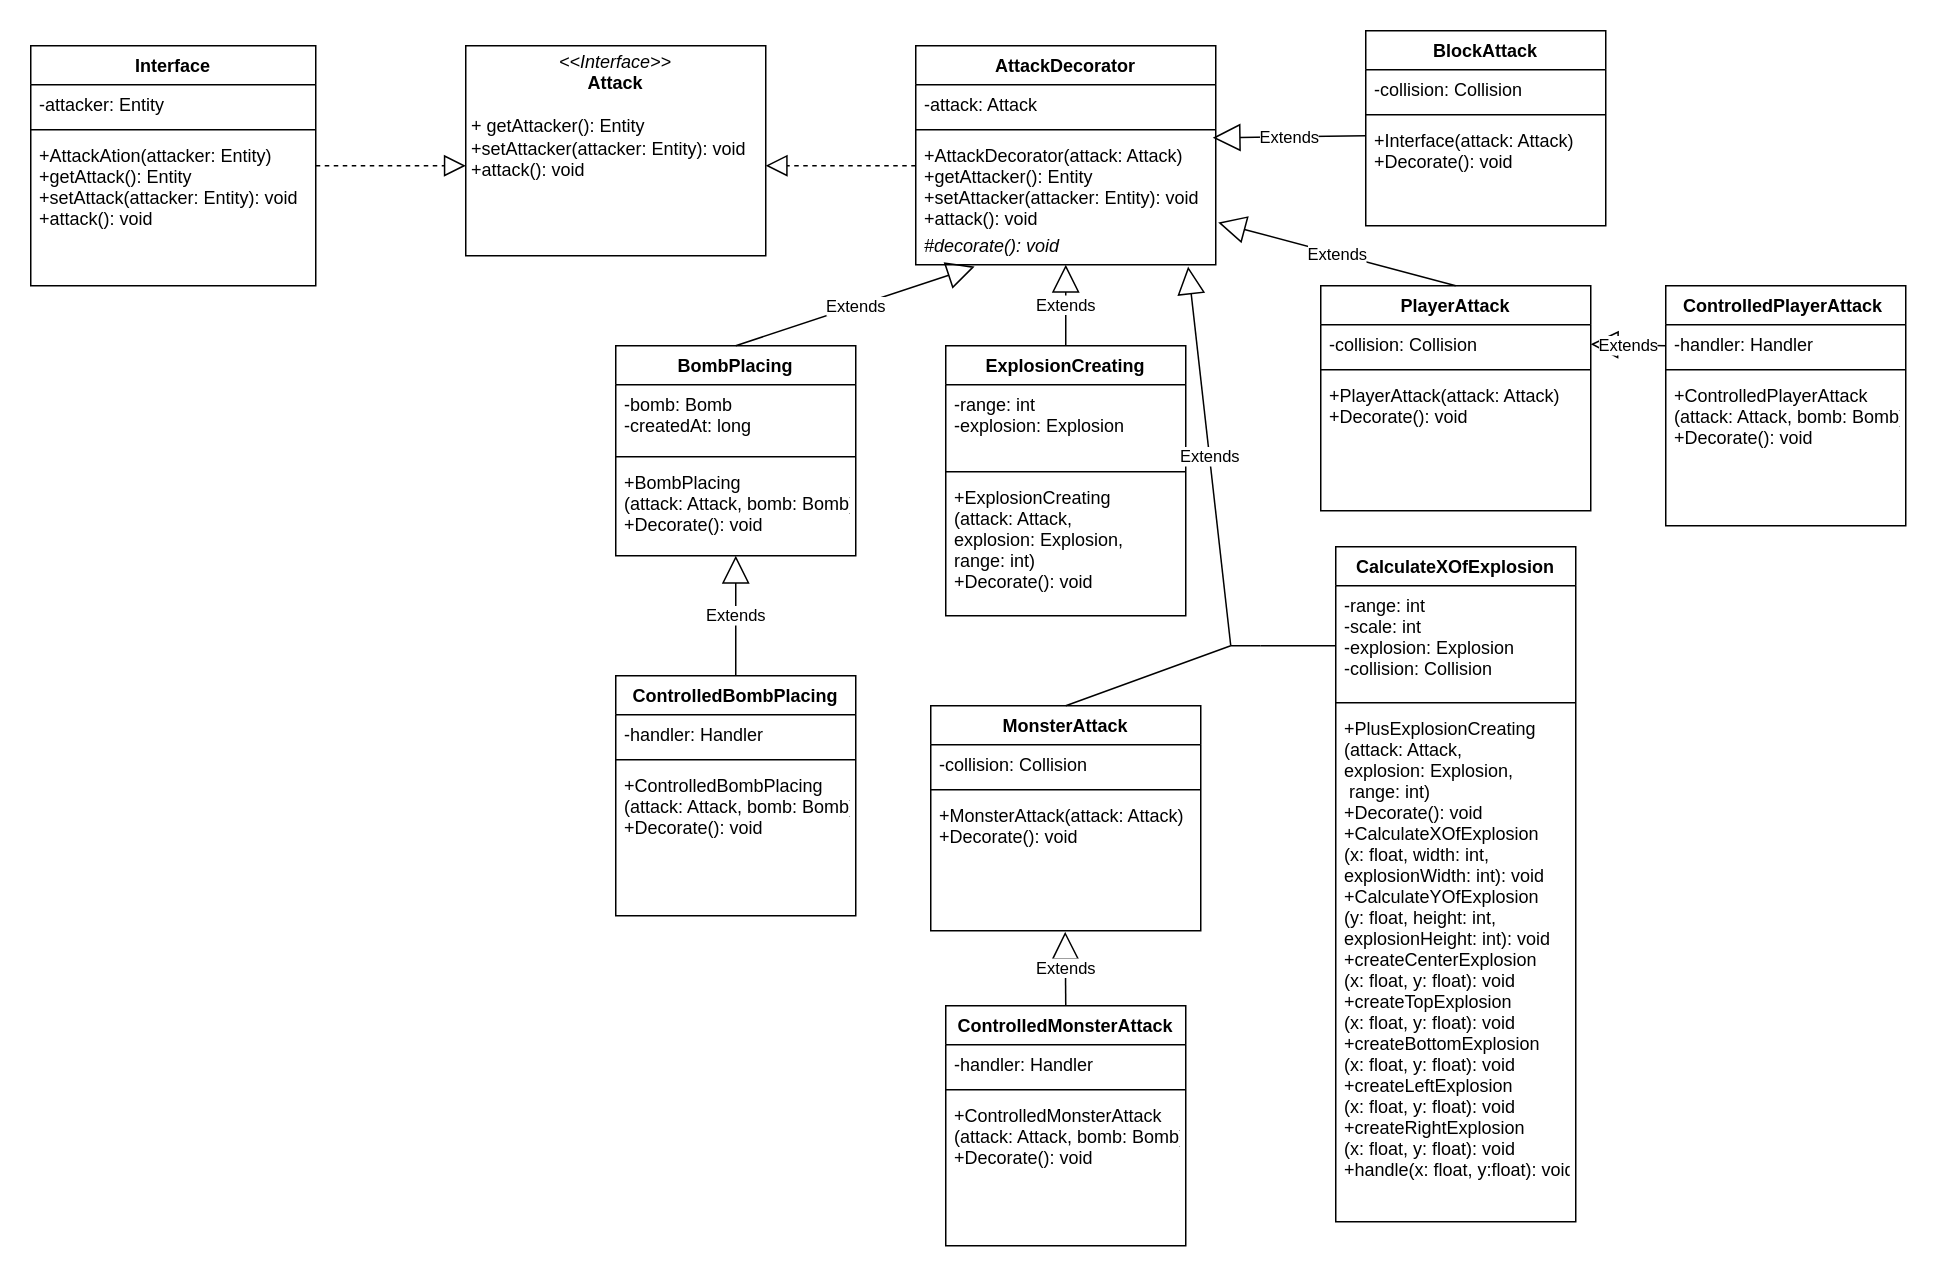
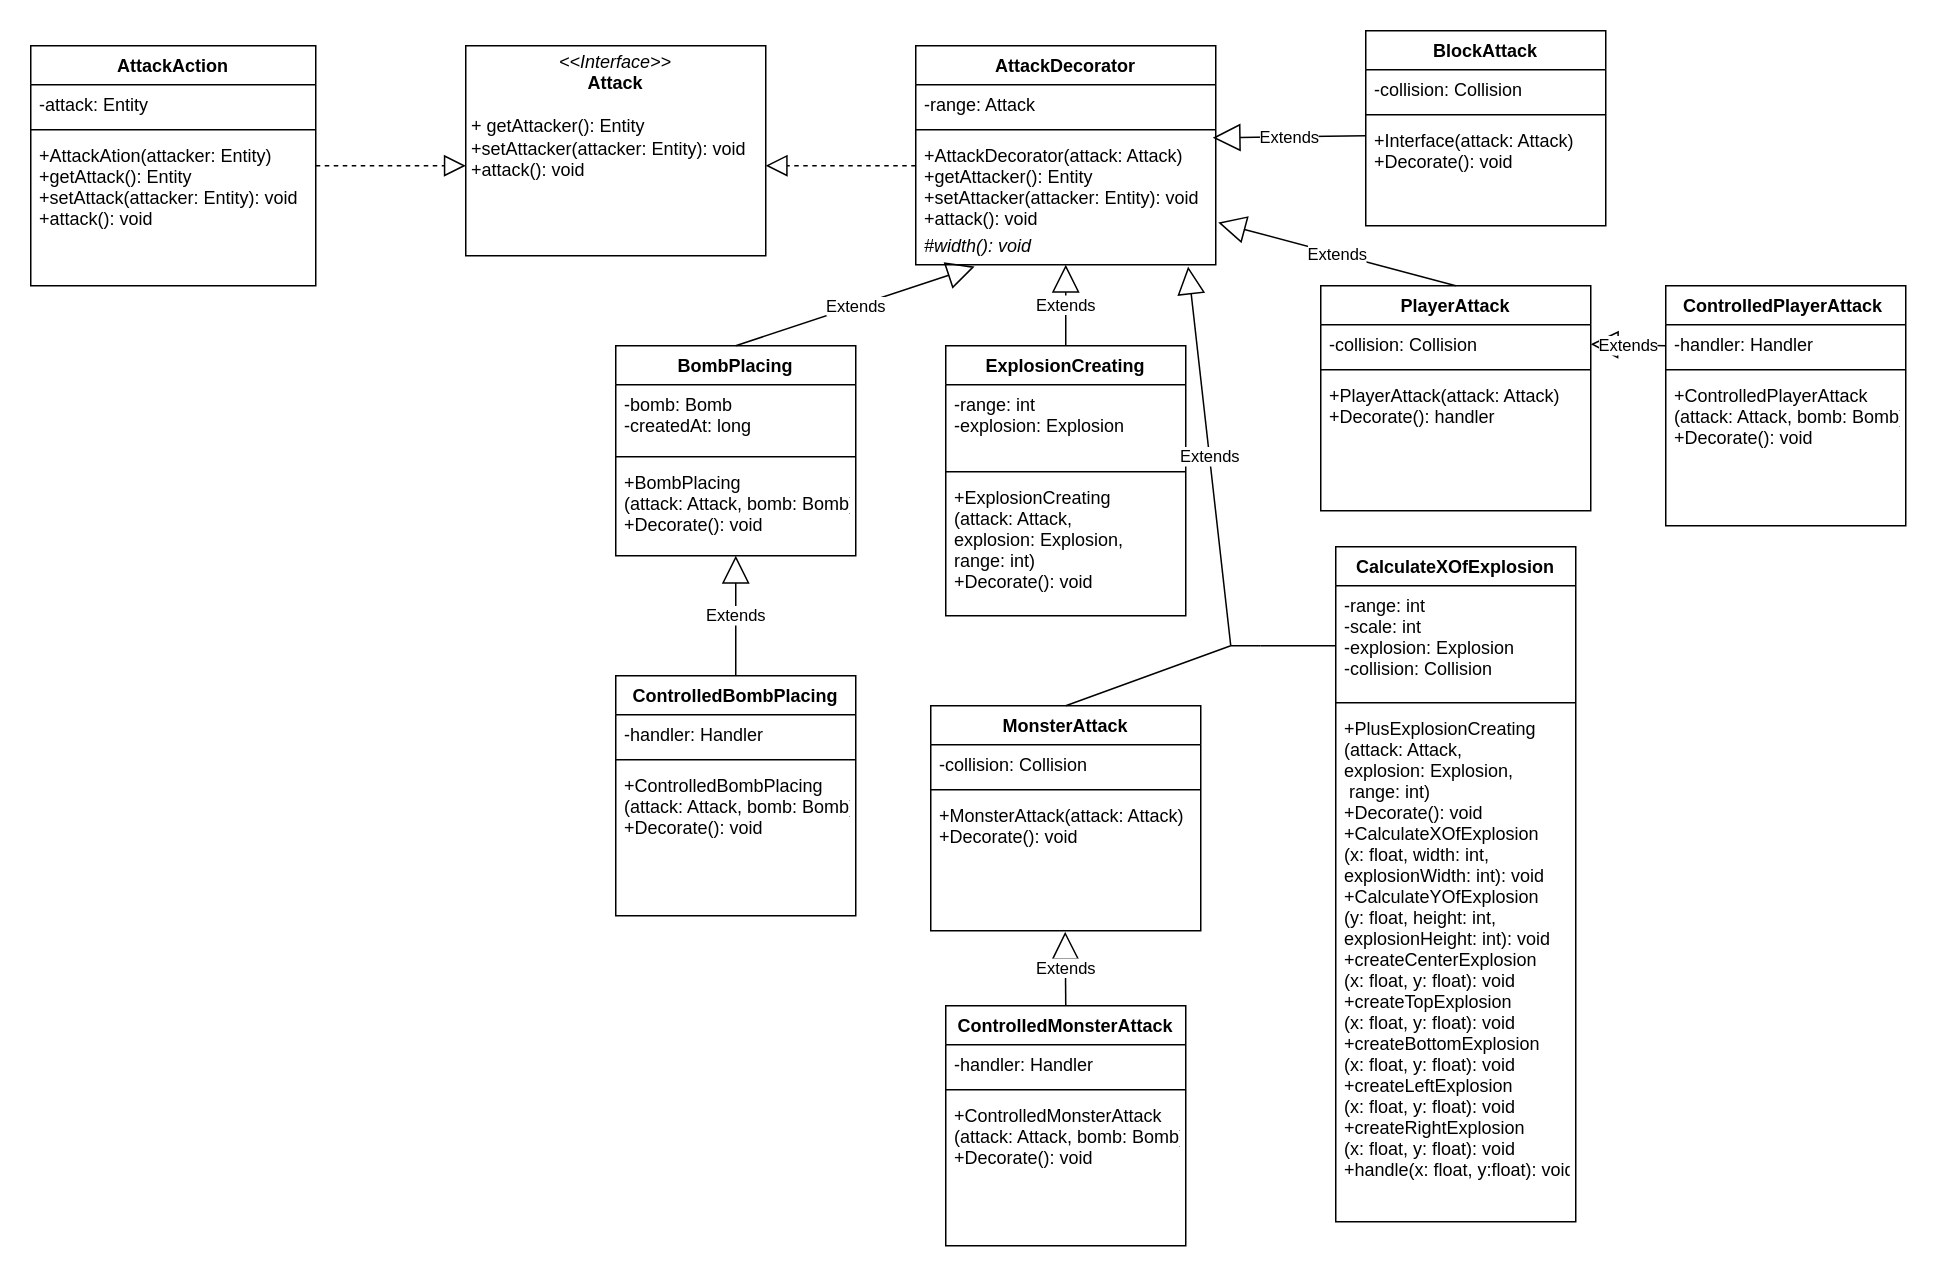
(173, 66) -> (173, 66)
(118, 105) -> (108, 105)
(995, 105) -> (990, 105)
(1003, 246) -> (985, 246)
(1468, 396) -> (1468, 396)
